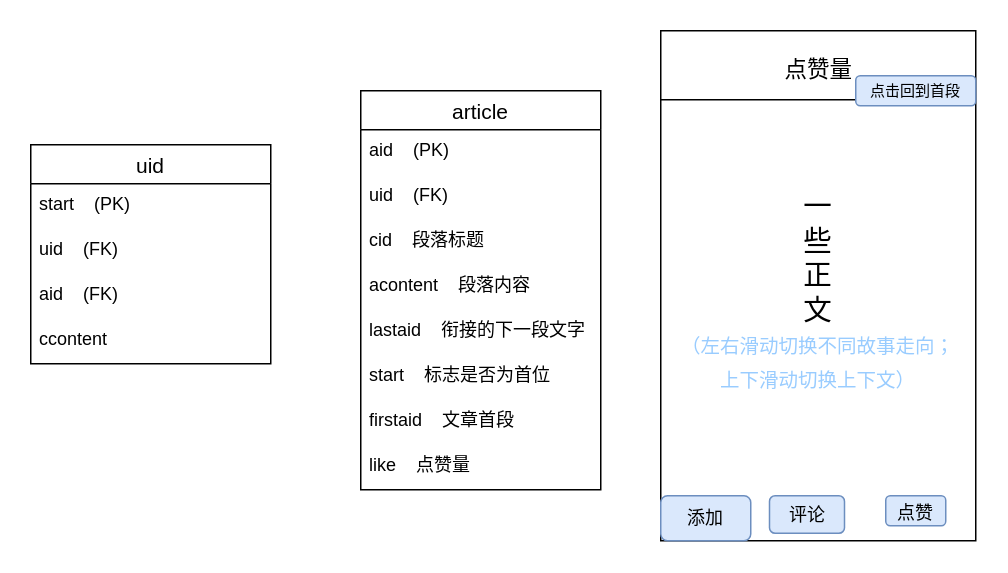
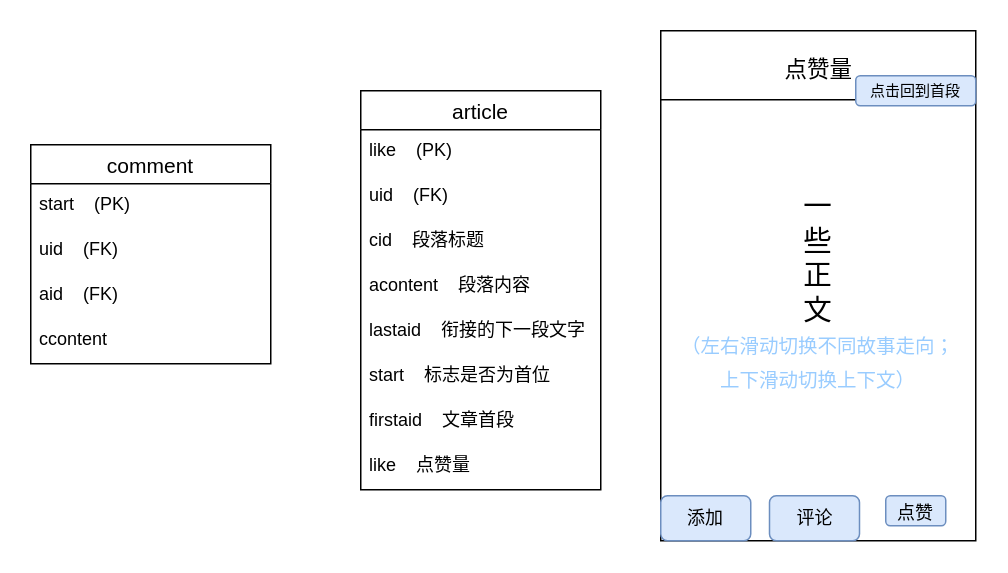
(422, 150) -> (425, 150)
(150, 166) -> (150, 166)
(807, 515) -> (815, 518)
